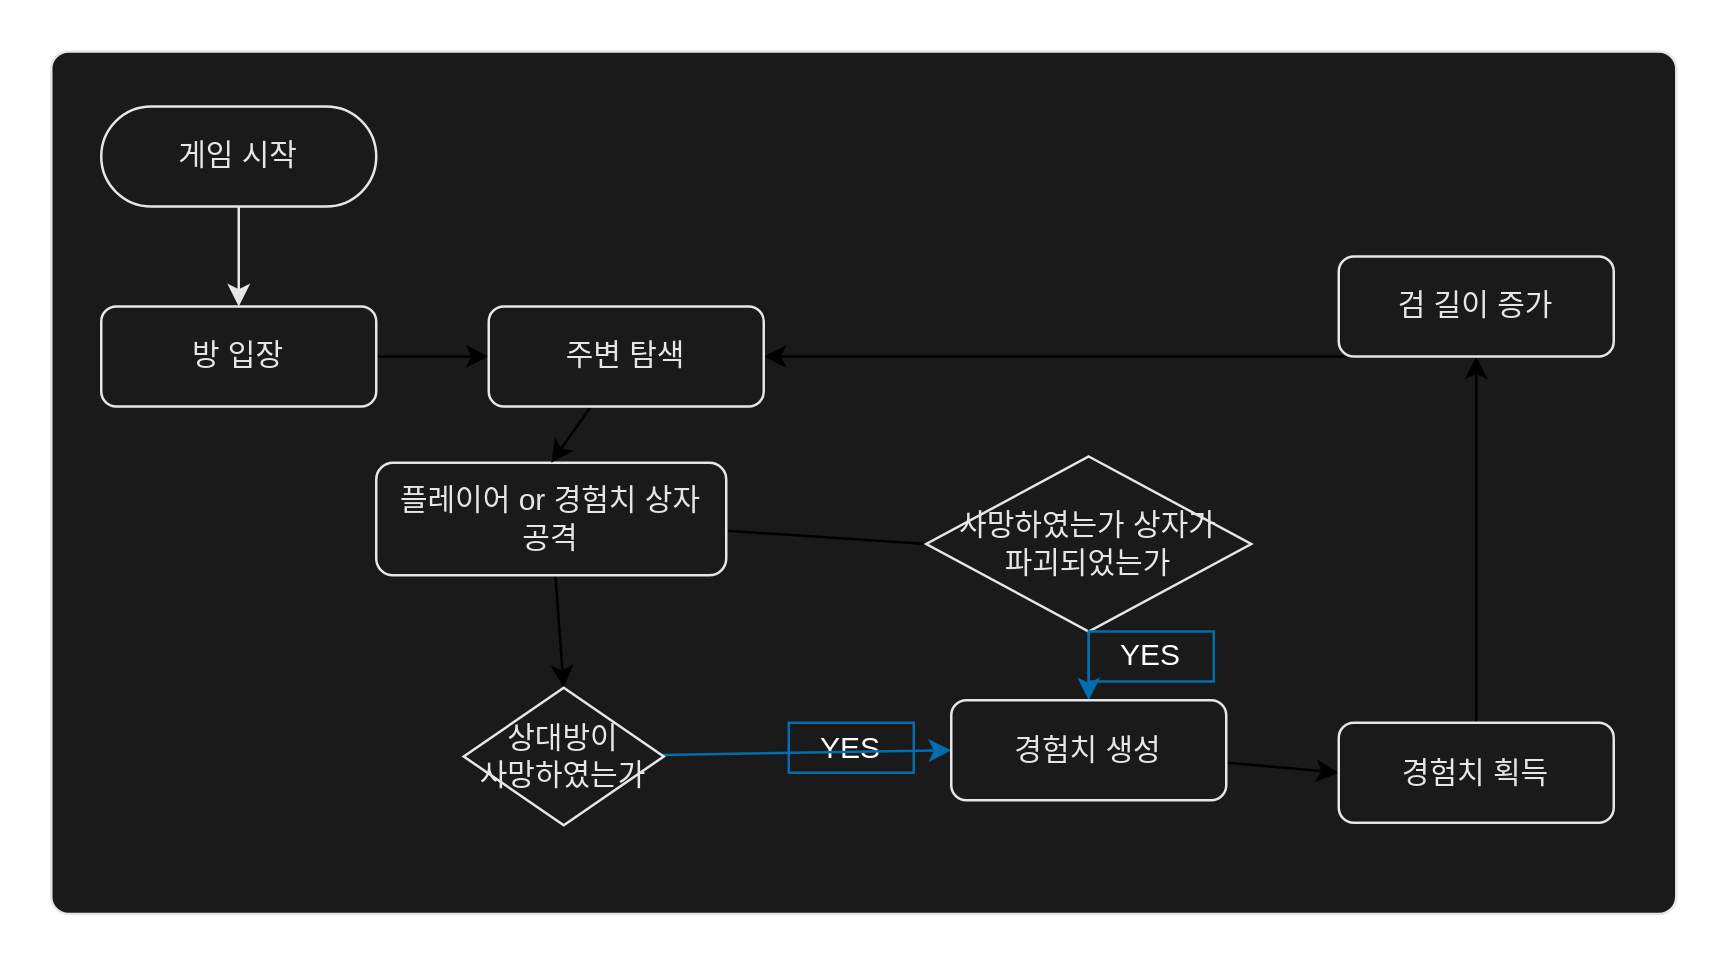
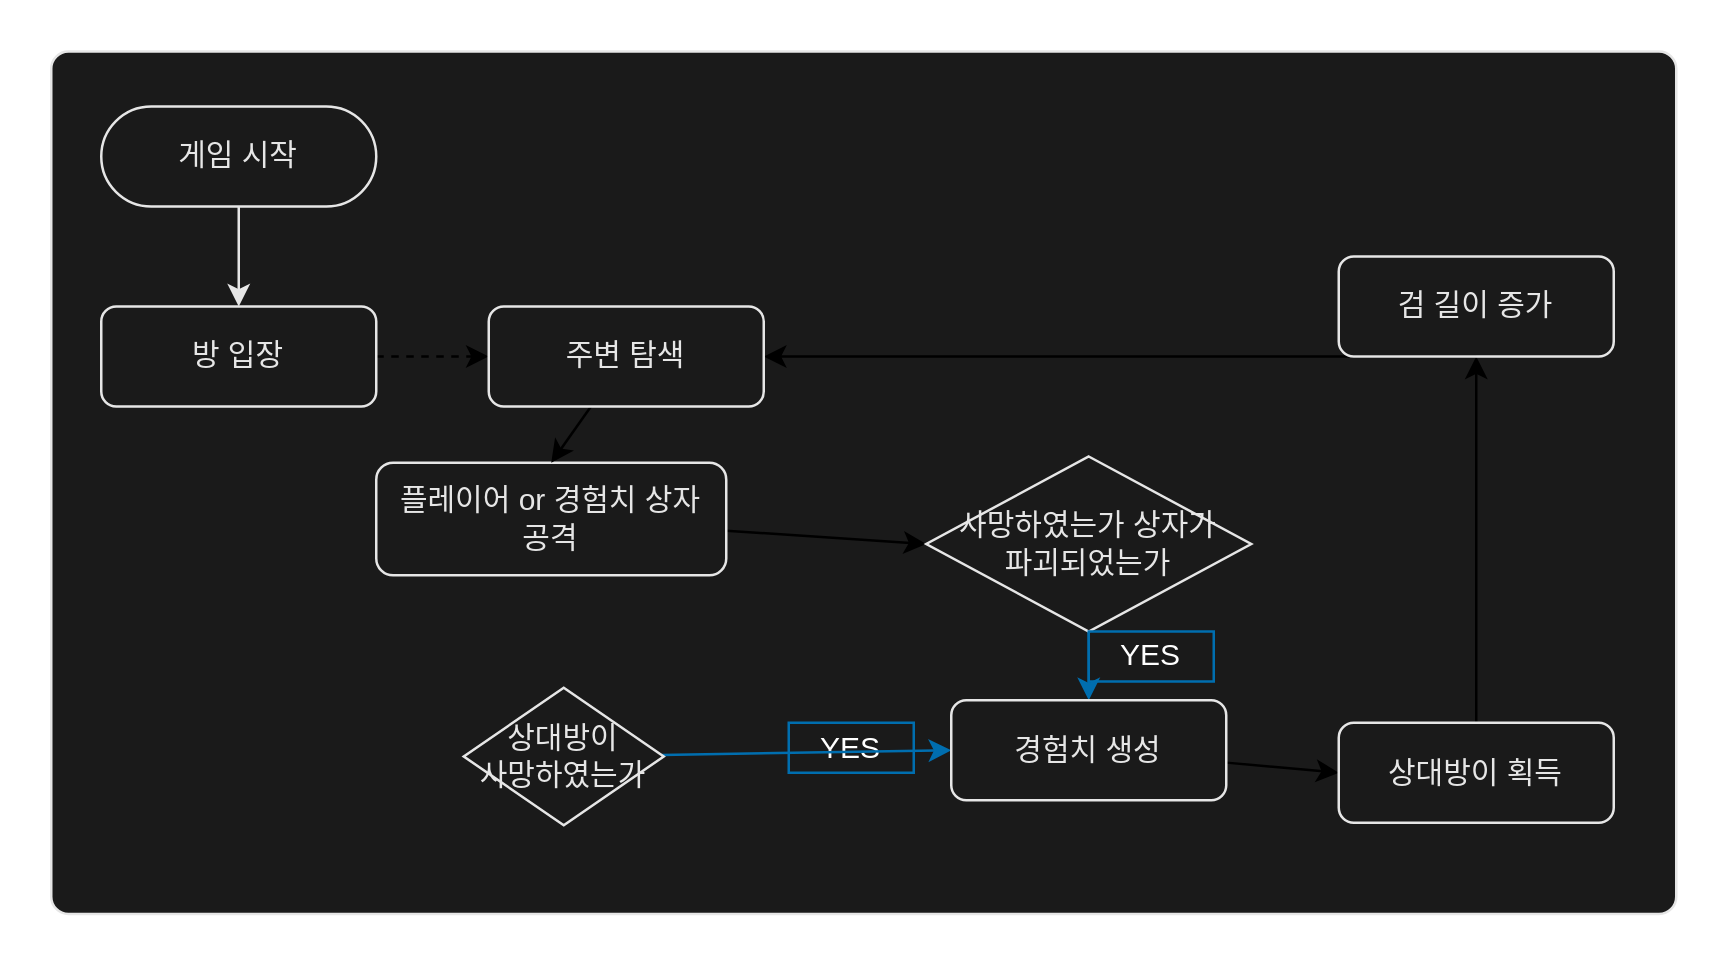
(427, 356) -> (427, 356)
(914, 543) -> (908, 543)
(559, 623) -> none
(1476, 774) -> (1476, 774)
